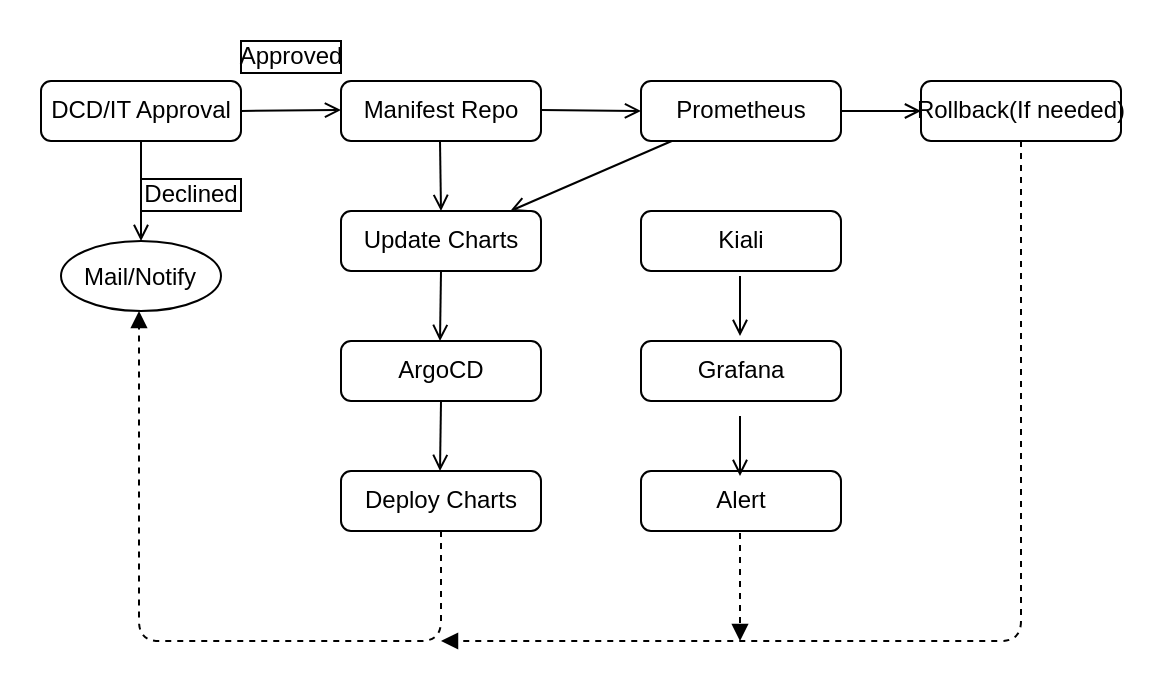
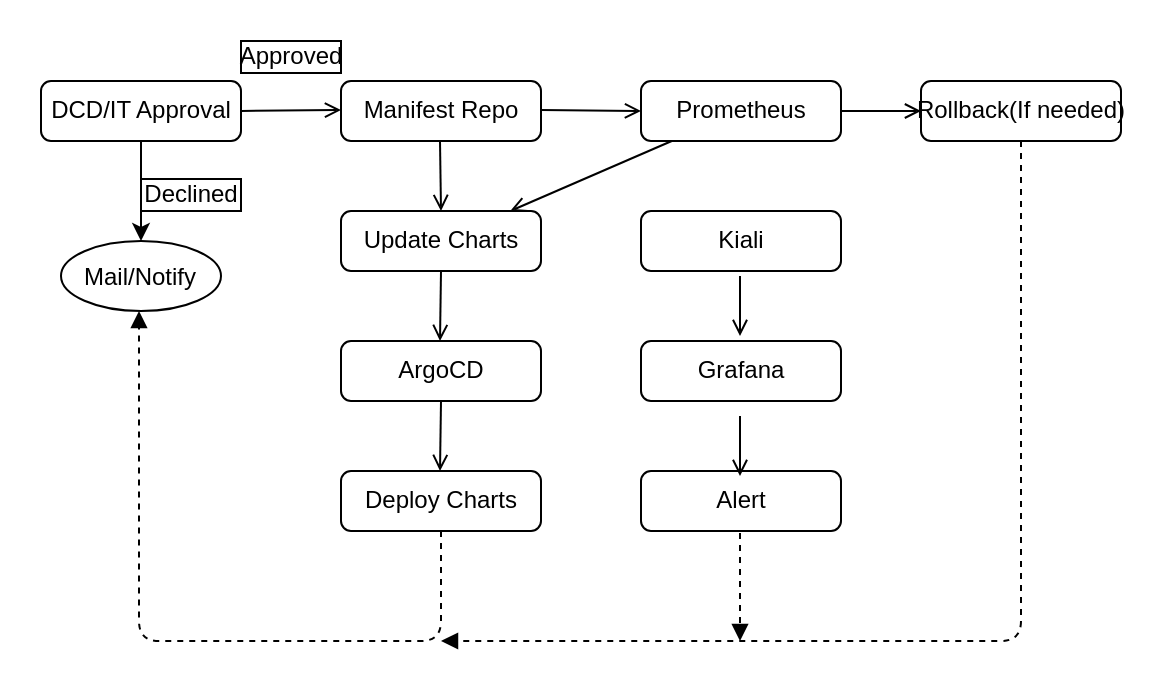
(141, 228) -> (141, 226)
